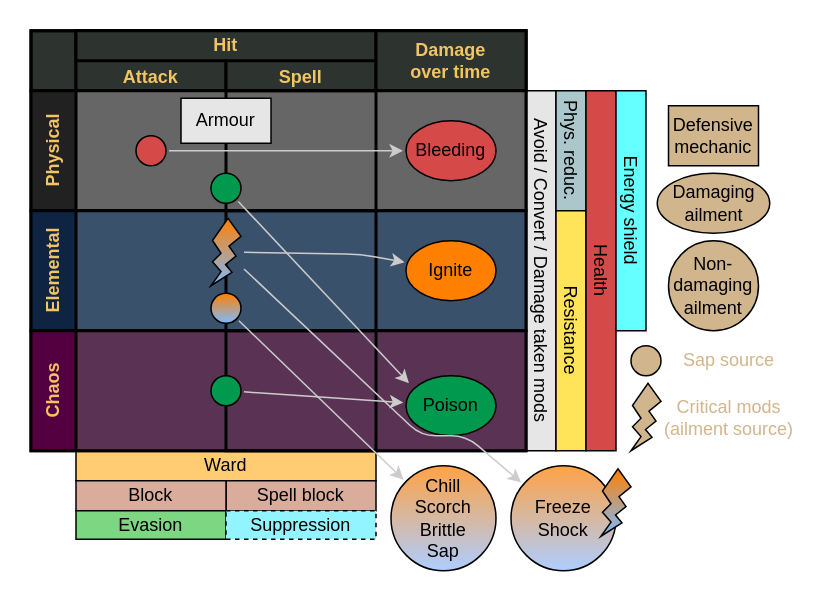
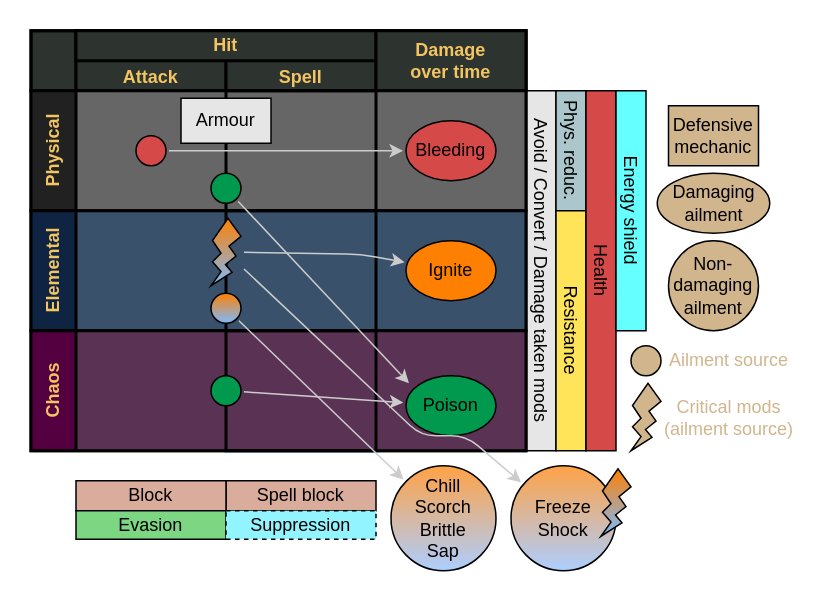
(729, 361) -> (729, 361)
(226, 466) -> none
